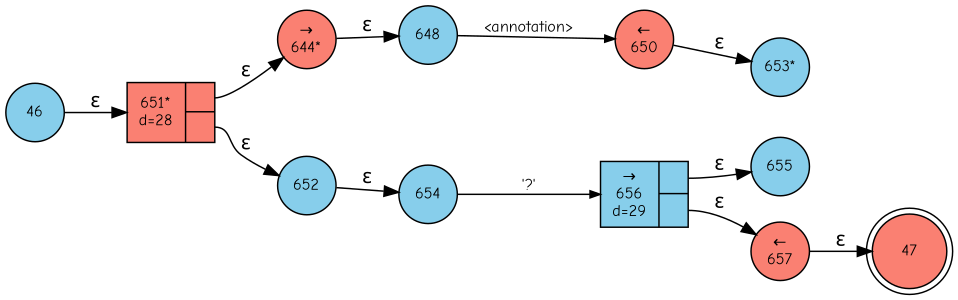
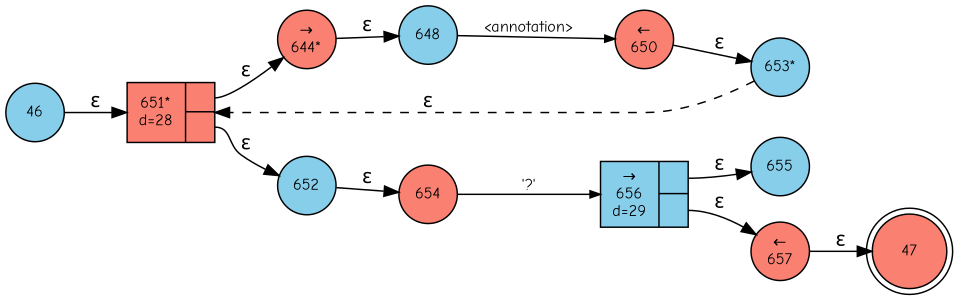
none -> (495, 113)
(428, 194) -> (428, 194)
